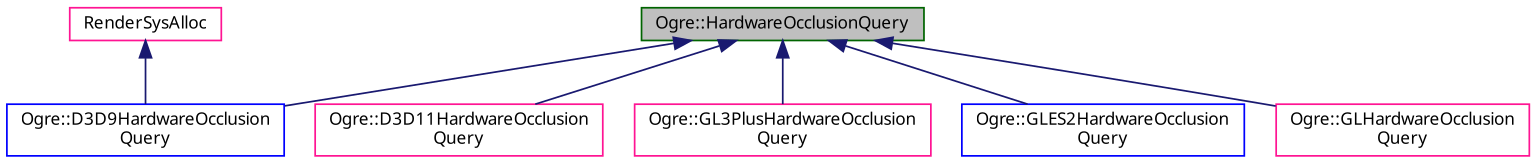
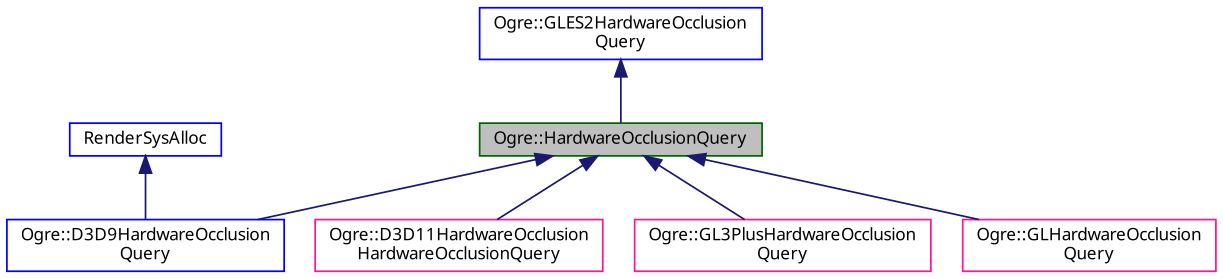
(146, 24) -> (146, 140)
(937, 75) -> (621, 100)
(459, 130) -> (459, 245)
